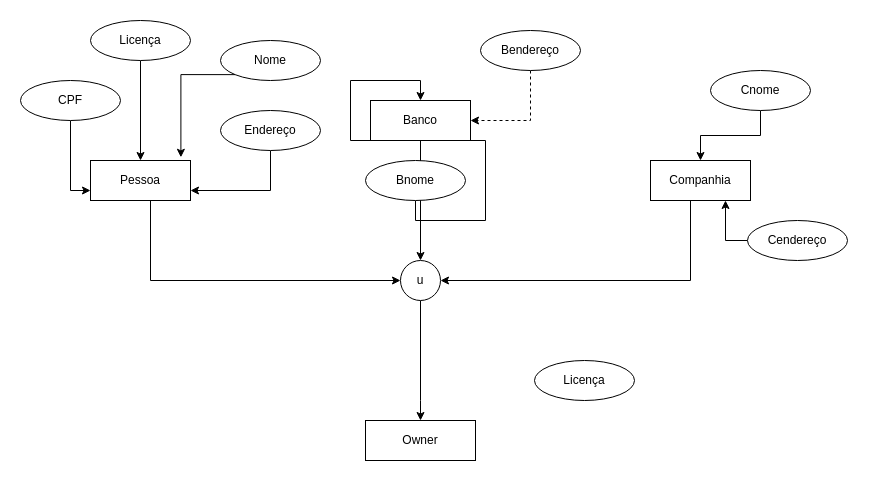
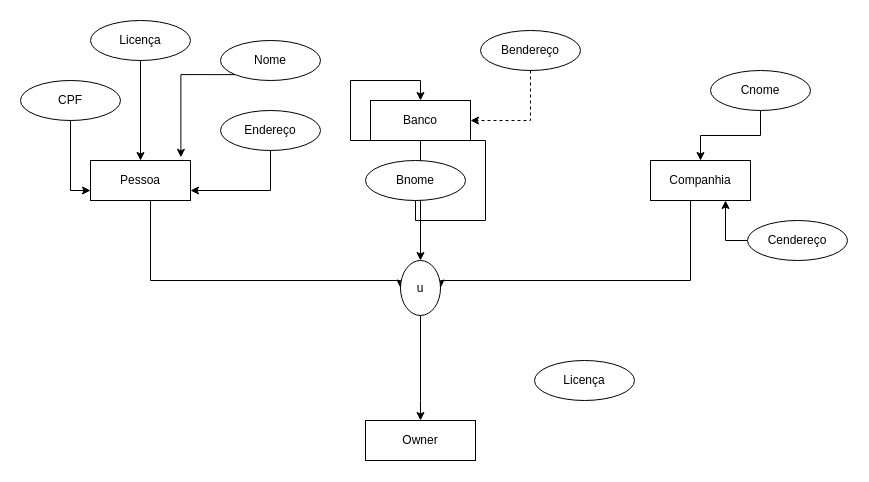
(421, 281) -> (421, 288)
